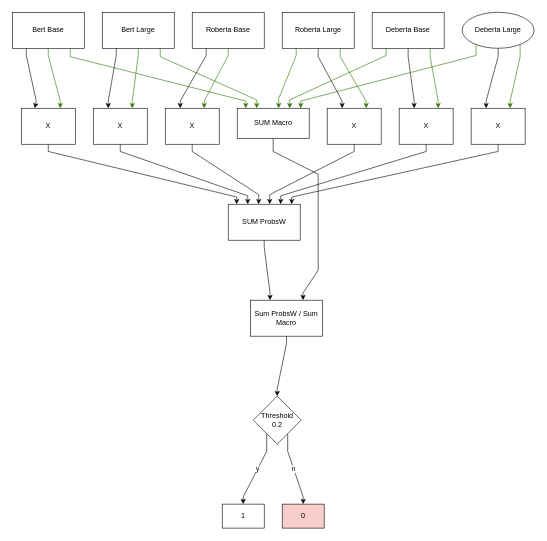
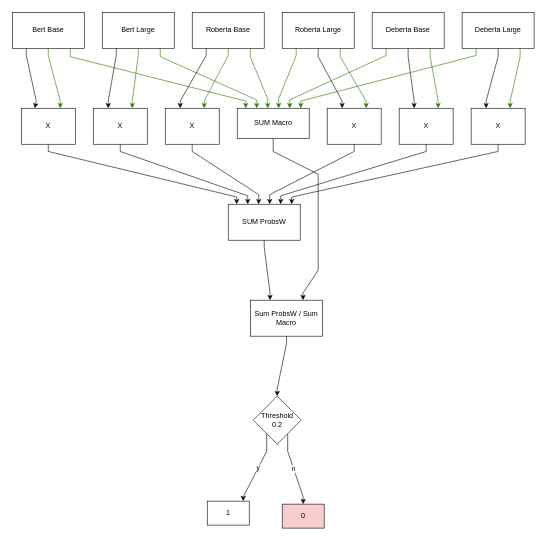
(498, 30) -> (498, 30)
none -> (260, 79)
(243, 516) -> (228, 513)
